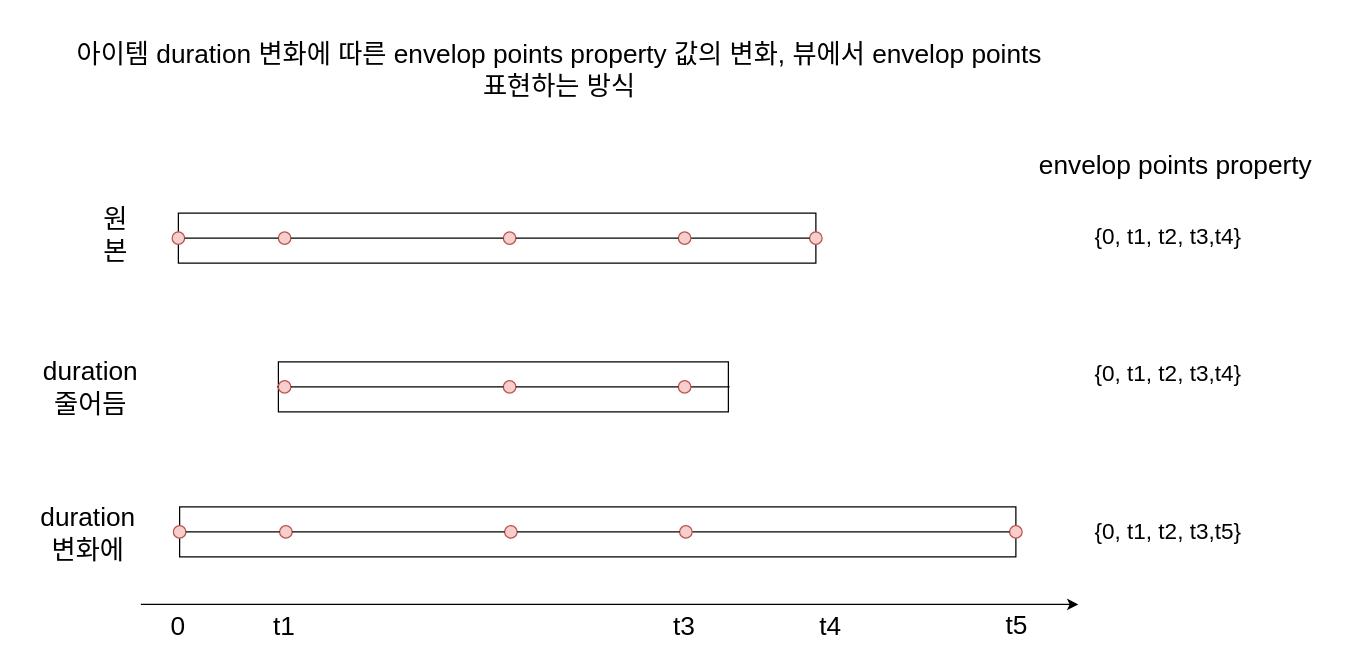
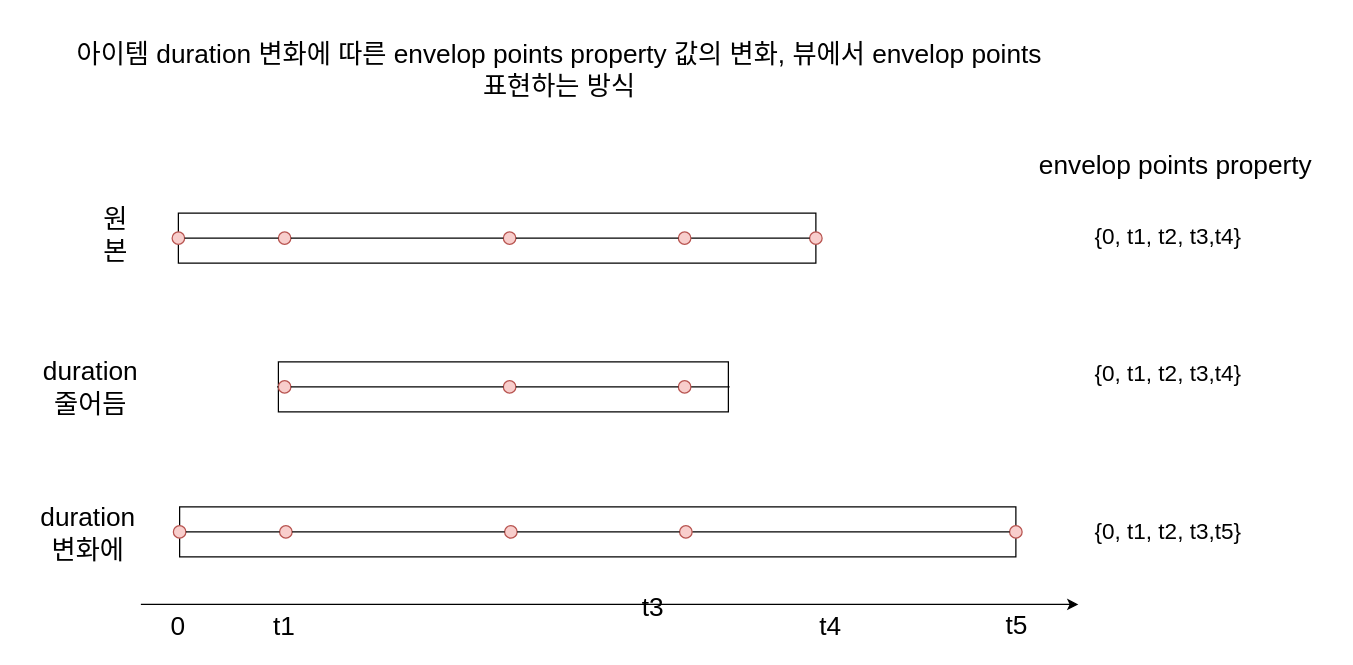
(684, 626) -> (653, 607)
